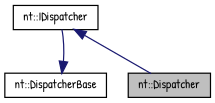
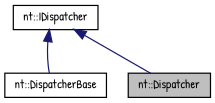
(64, 45) -> (48, 58)
